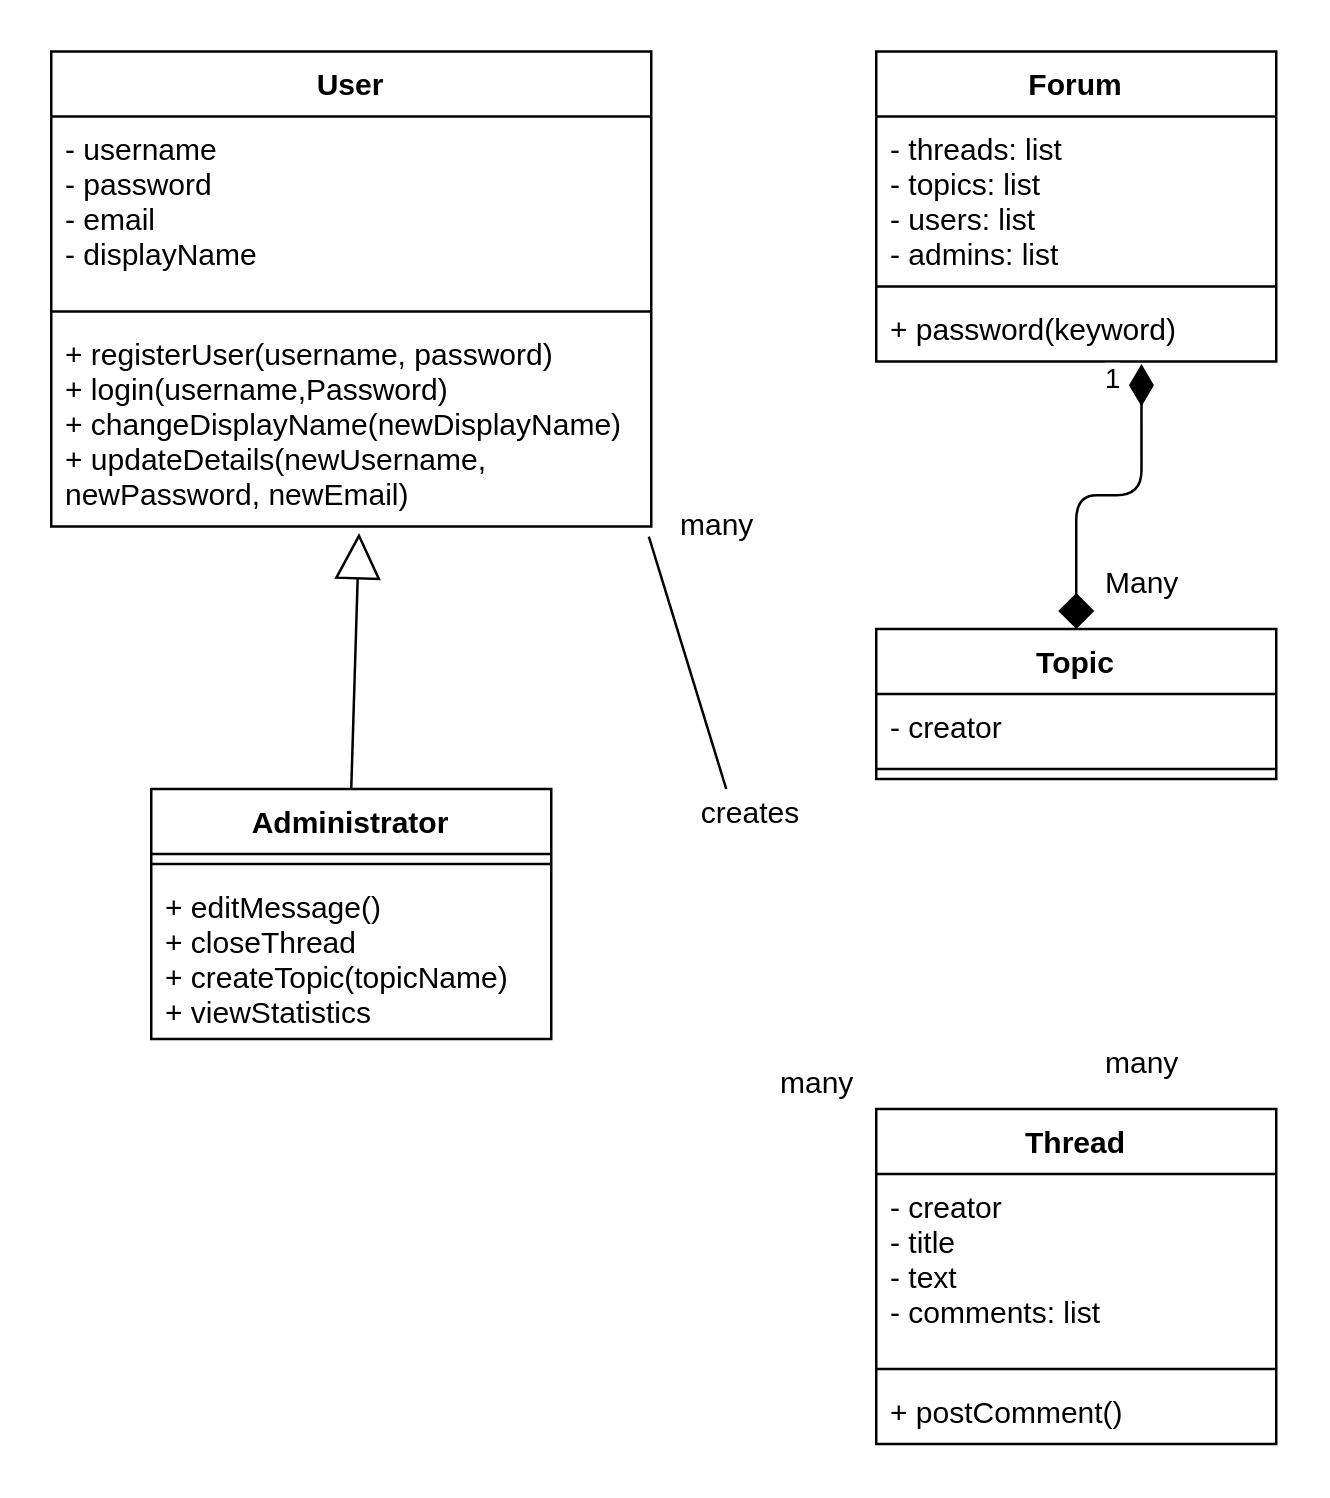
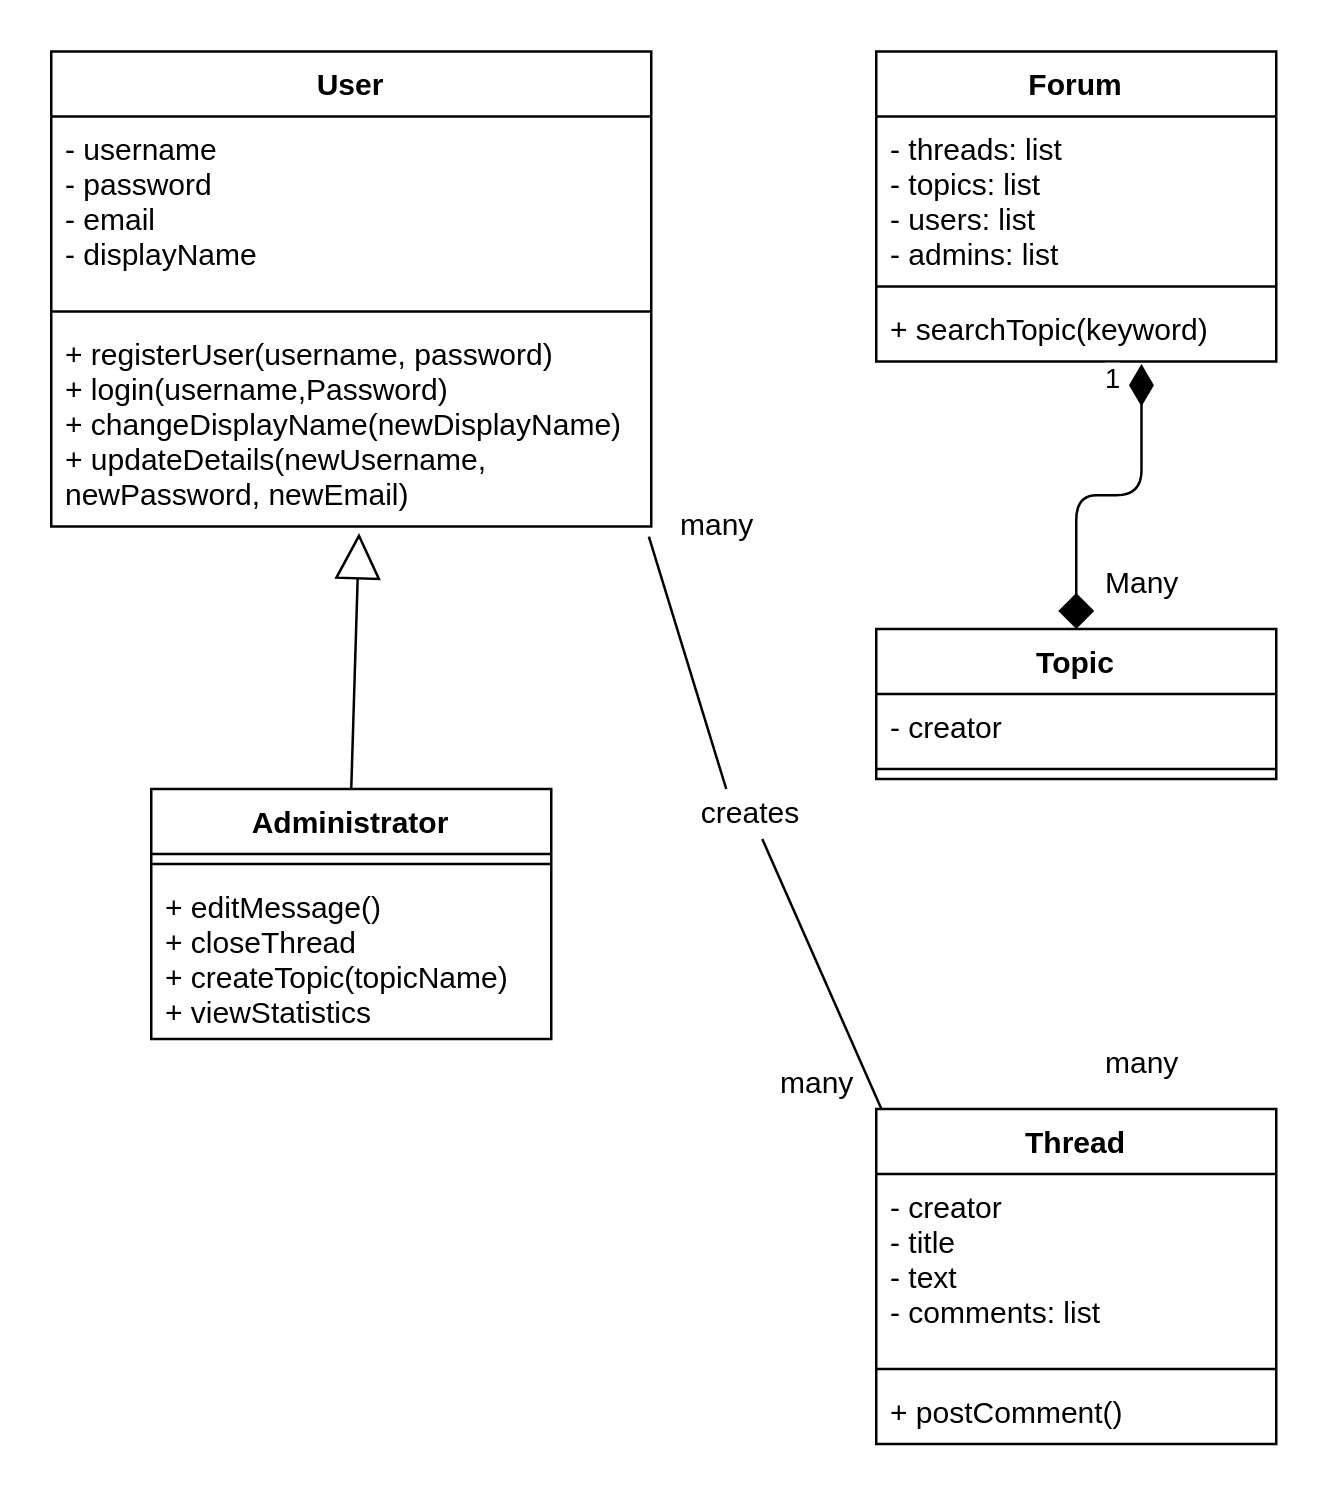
(1046, 330) -> (1067, 330)
none -> (822, 974)
